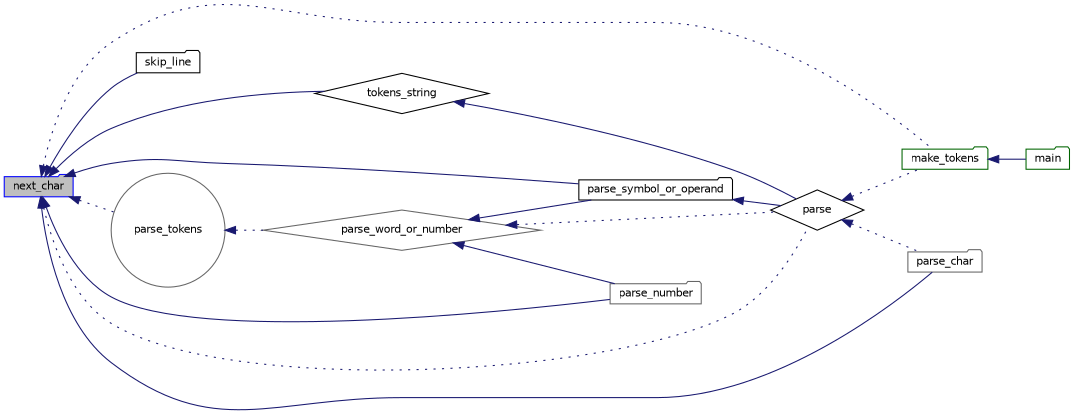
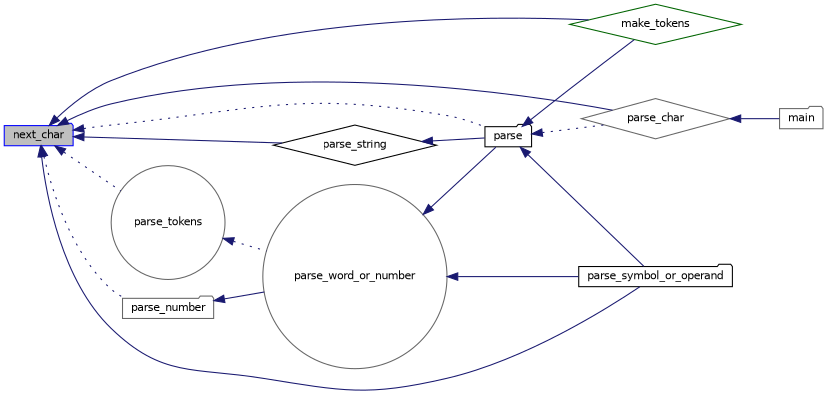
(462, 22) -> (314, 31)
(168, 63) -> none
(402, 93) -> (355, 145)
(945, 159) -> (656, 24)
(1012, 159) -> (760, 119)
(1048, 159) -> (801, 119)
(885, 183) -> (582, 79)
(762, 203) -> (586, 211)
(817, 210) -> (508, 137)
(646, 218) -> (463, 177)
(402, 230) -> (355, 277)
(945, 262) -> (656, 119)
(539, 265) -> (244, 295)
(303, 321) -> (72, 235)
